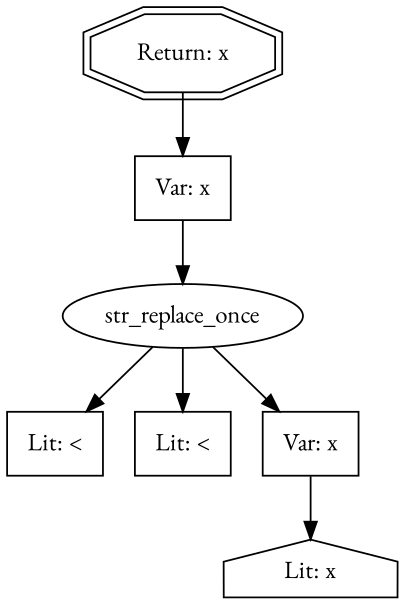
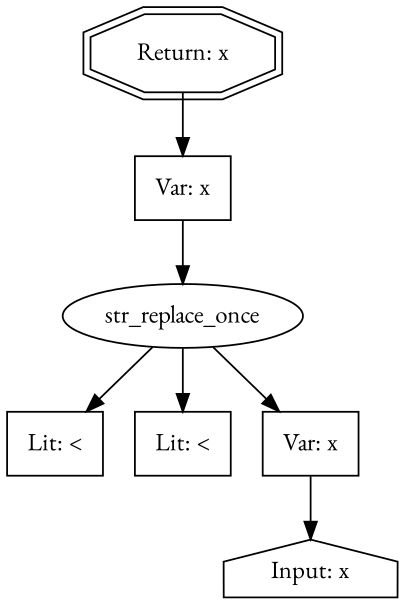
(311, 572) -> (311, 572)
